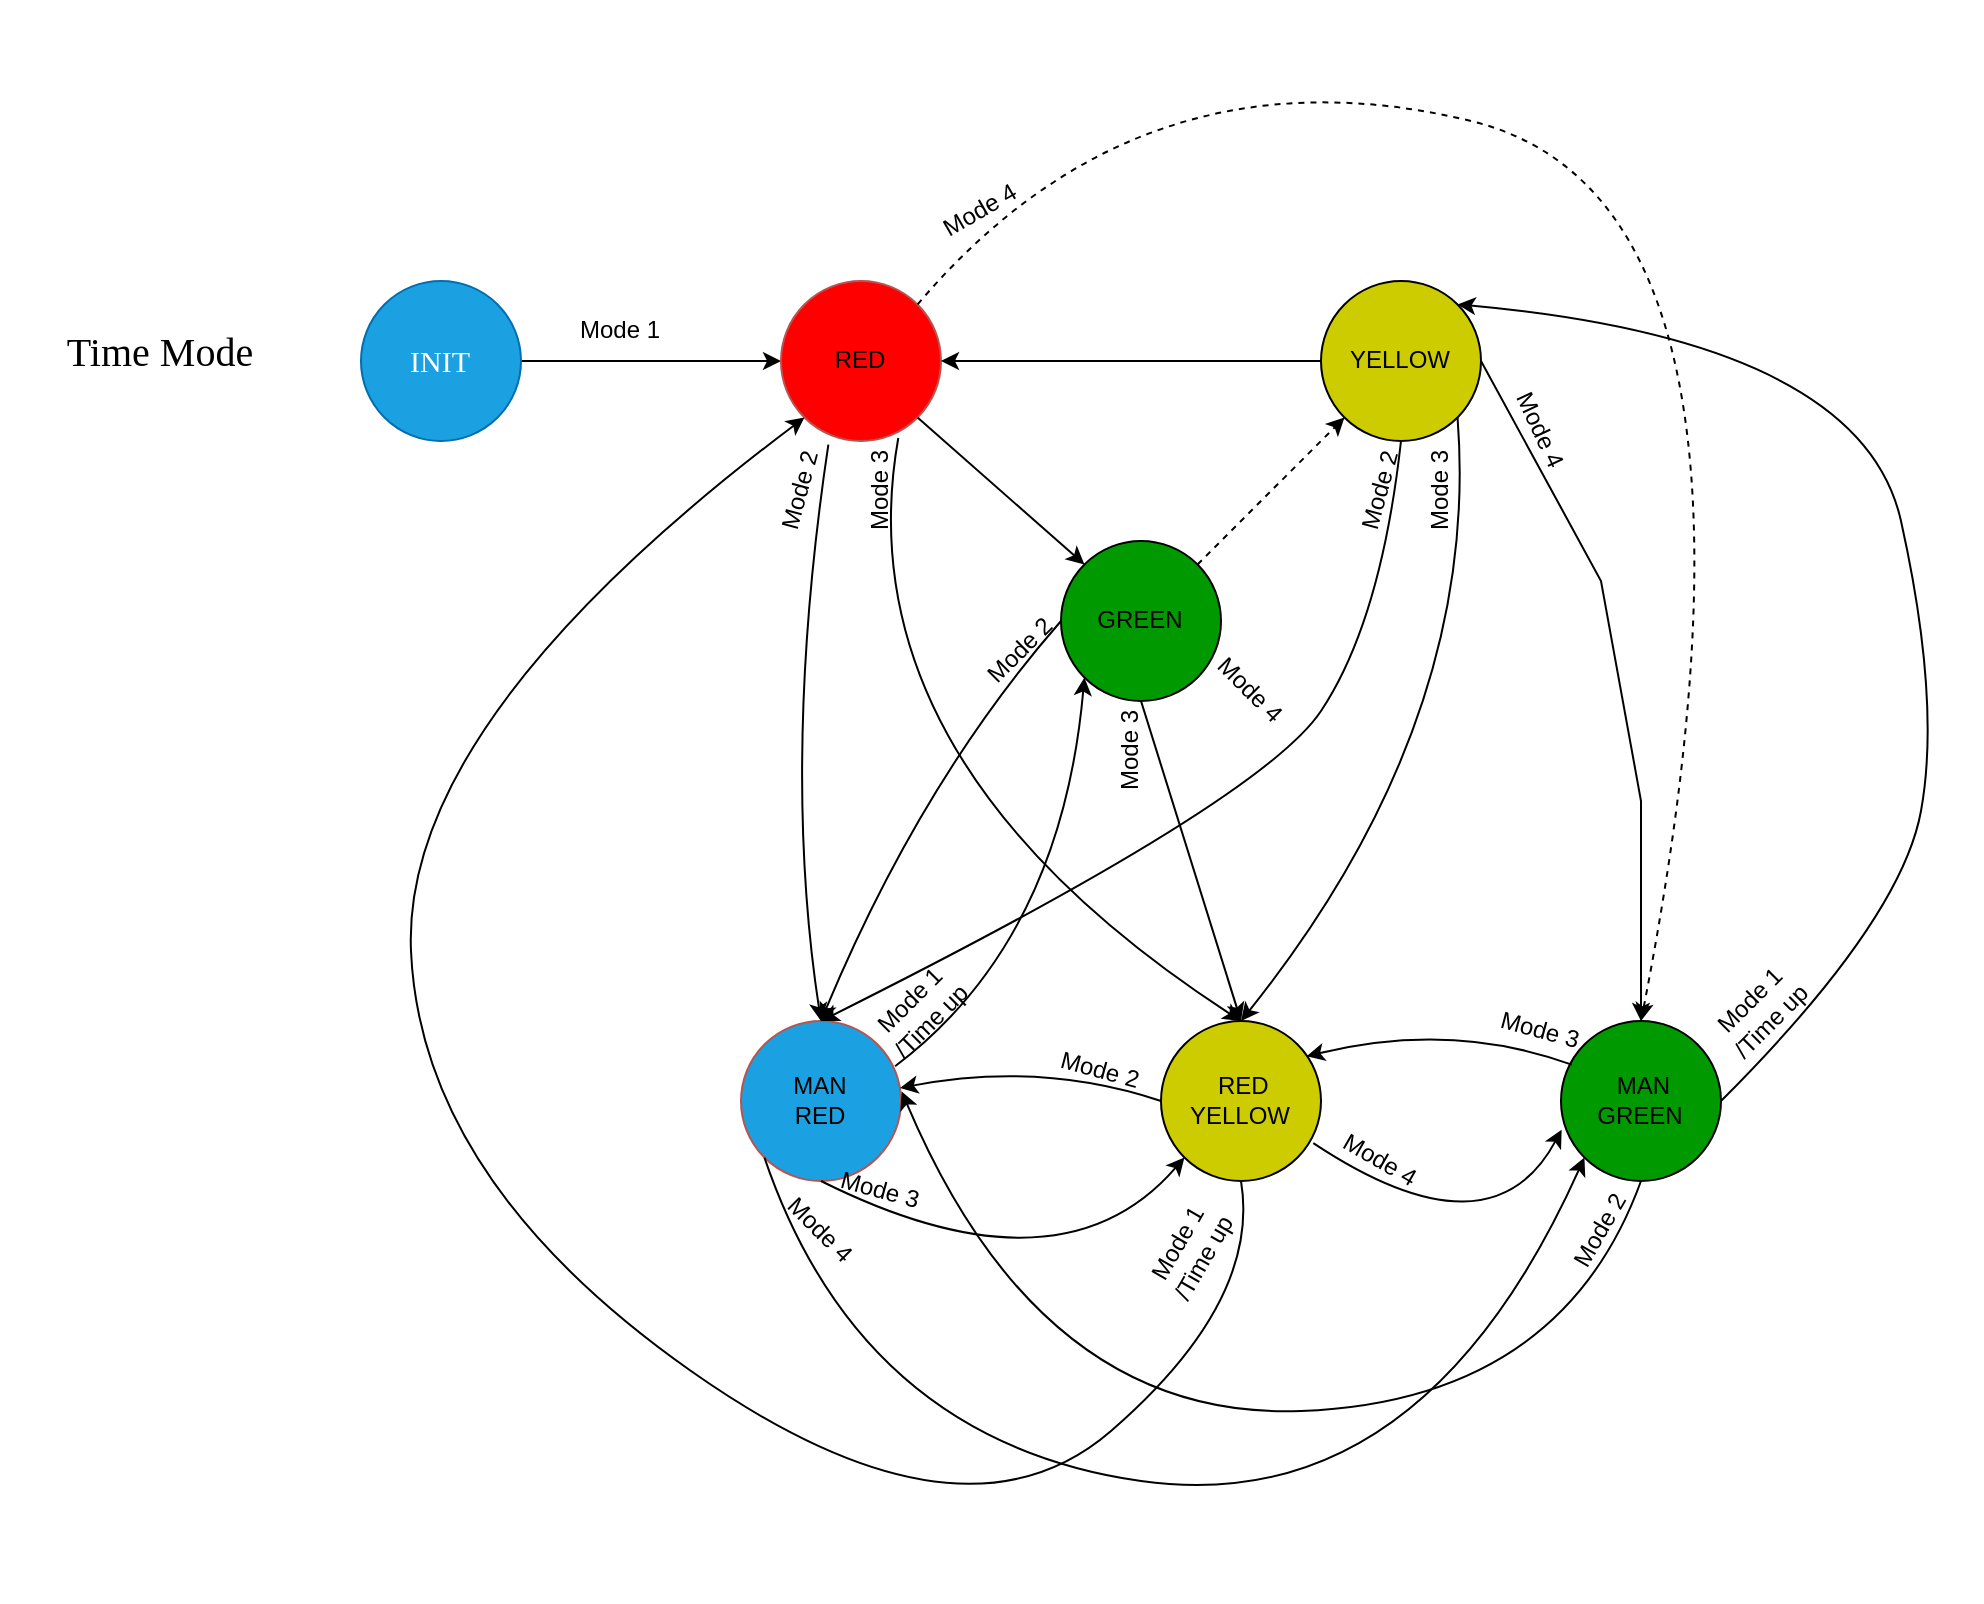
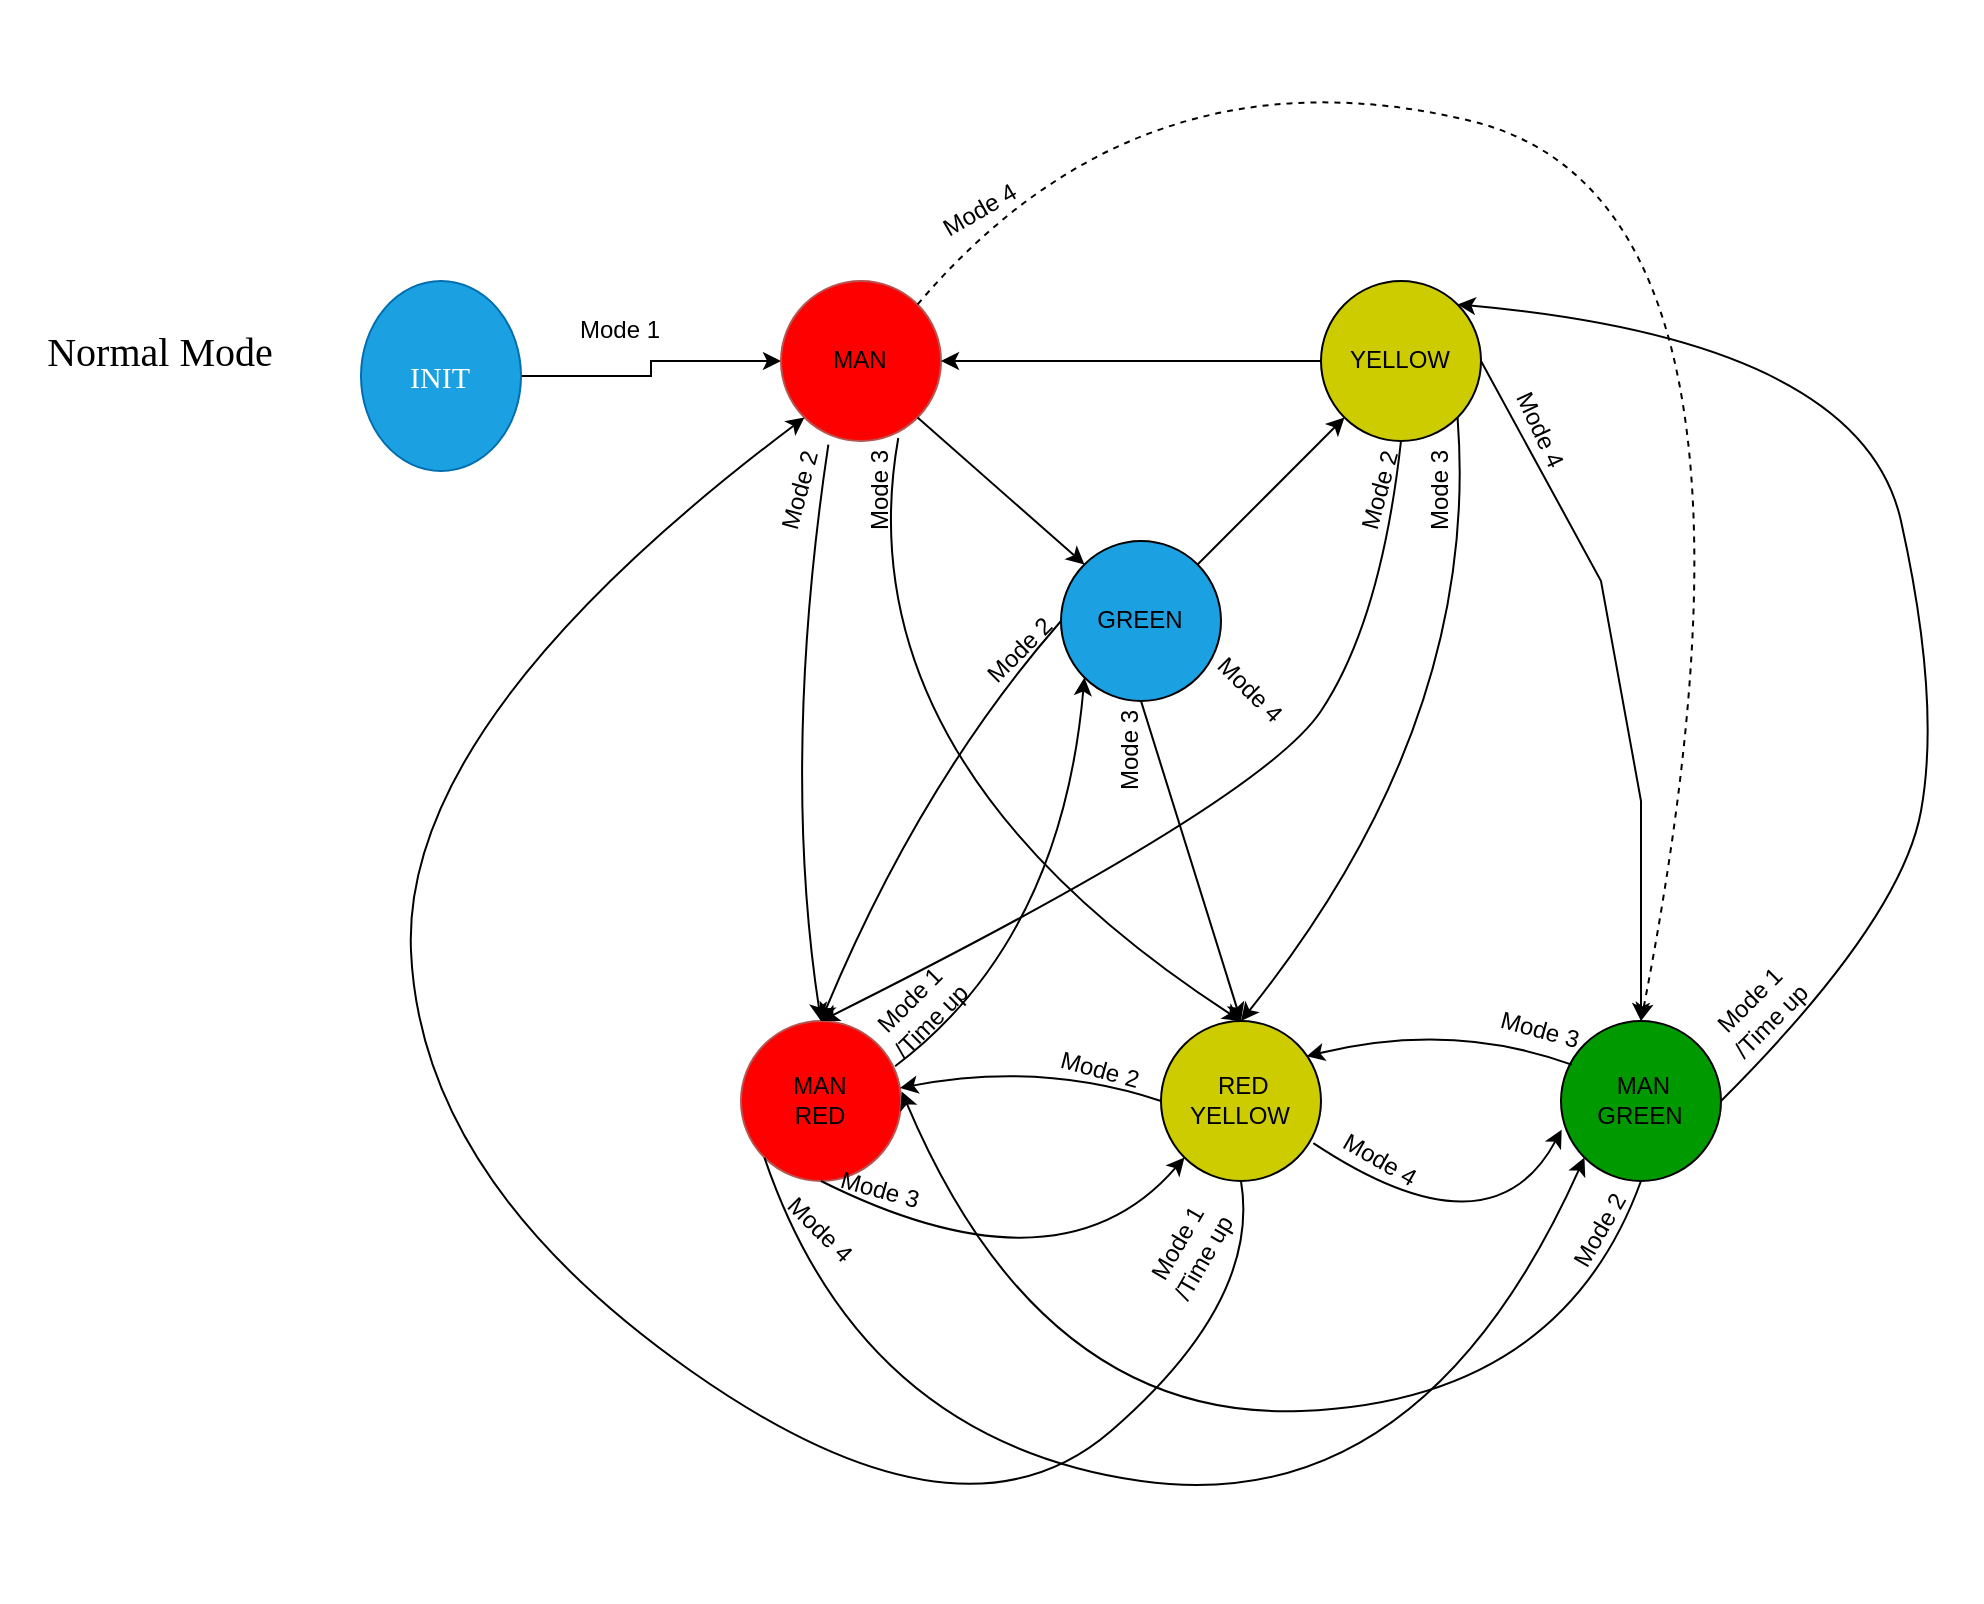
(161, 351) -> (161, 351)
(441, 361) -> (441, 376)
(861, 361) -> (861, 361)
(1266, 496) -> (1266, 496)
(1141, 621) -> (1141, 621)
(821, 1101) -> (821, 1101)
